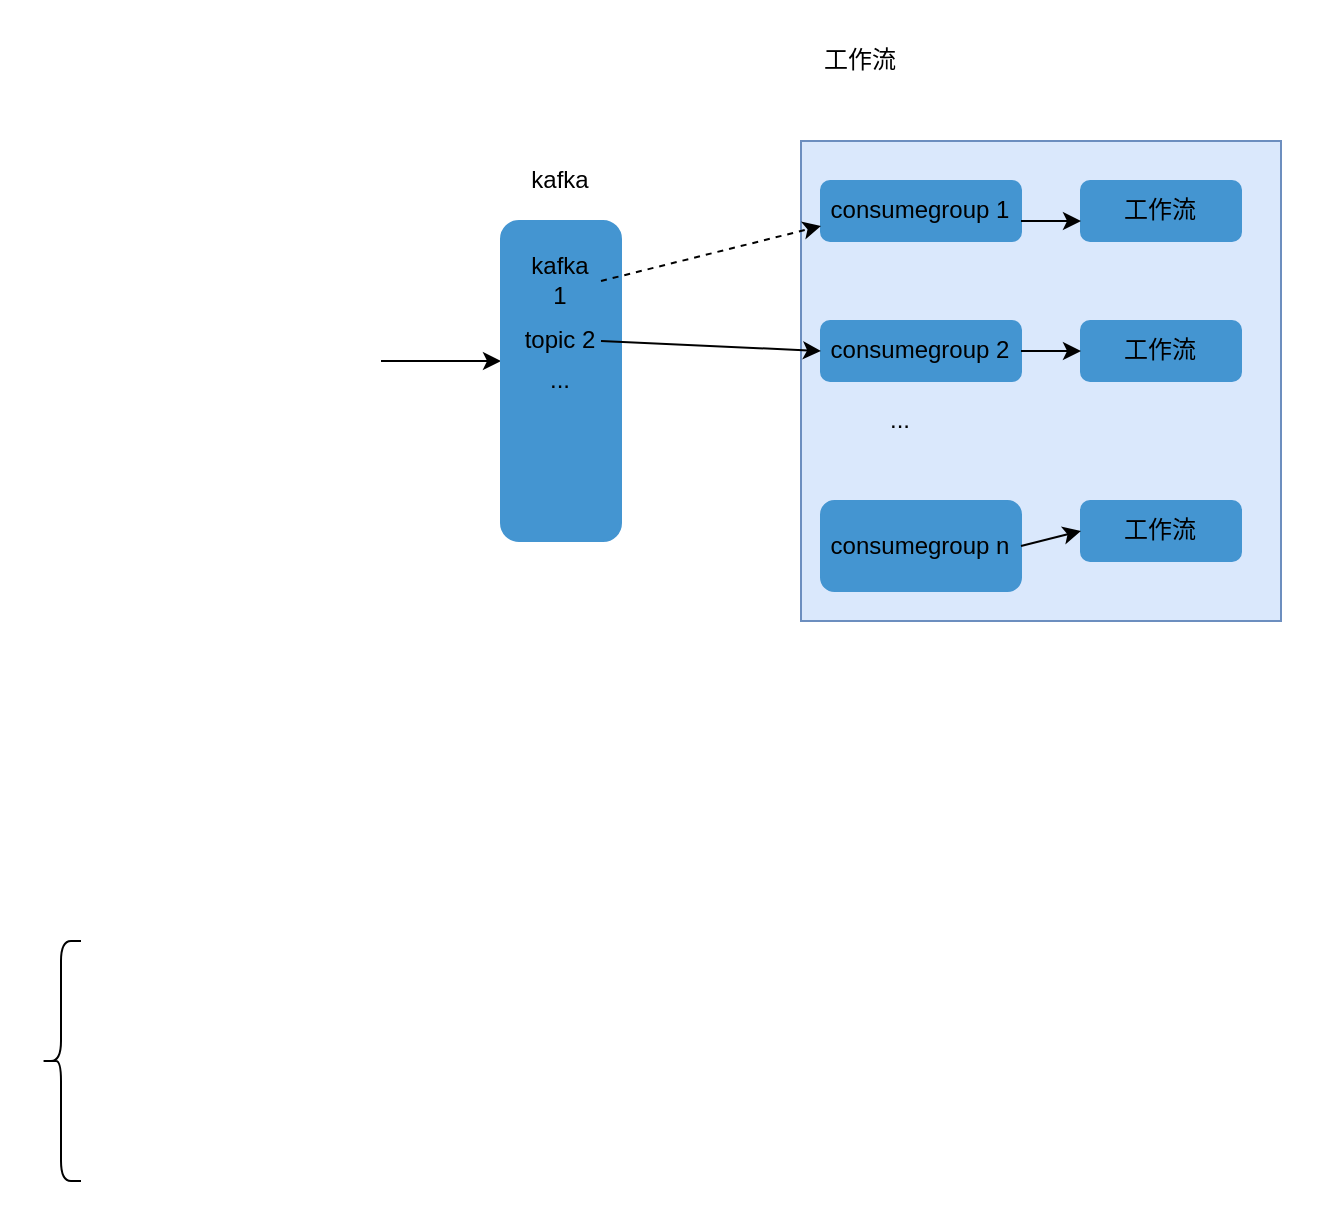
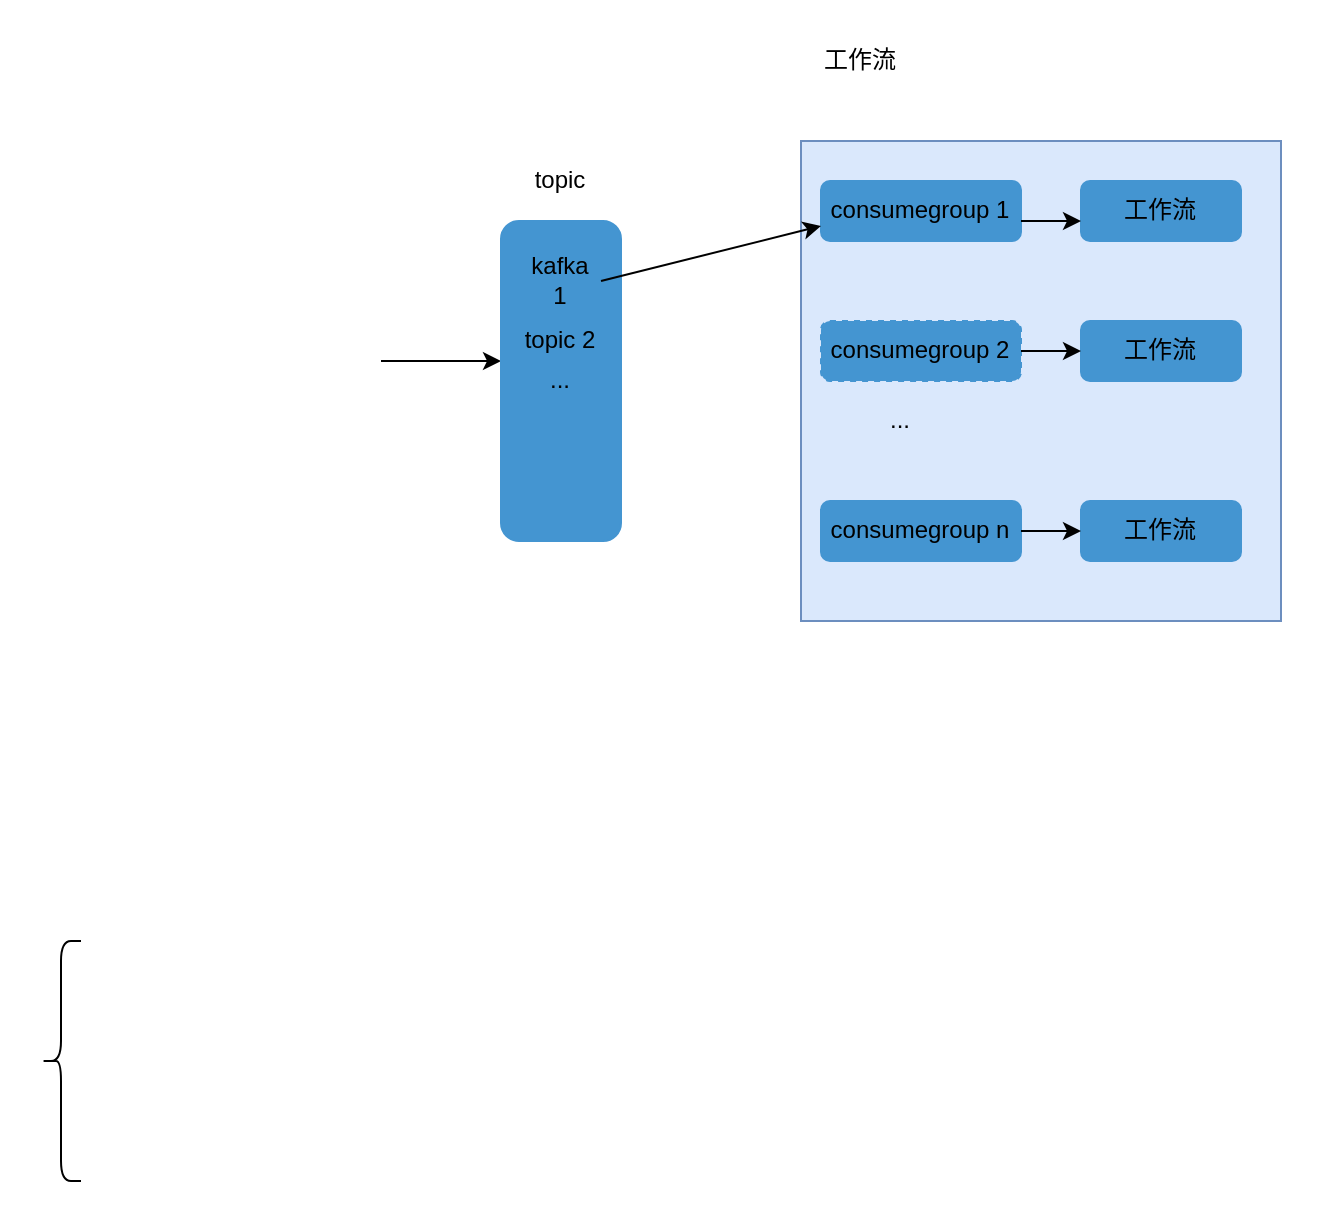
(561, 181) -> (561, 181)
(706, 255) -> (706, 255)
(704, 346) -> none
(921, 351) -> (921, 351)
(921, 546) -> (921, 531)
